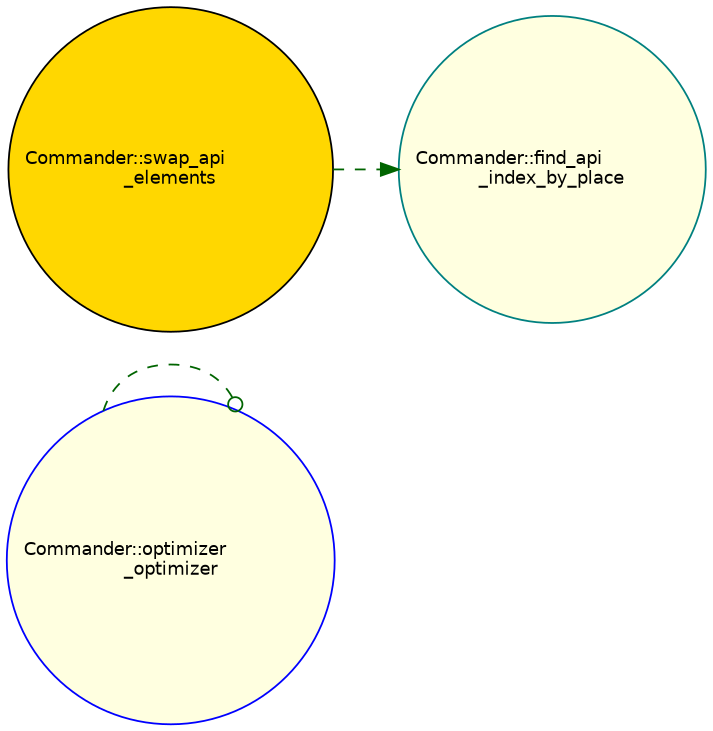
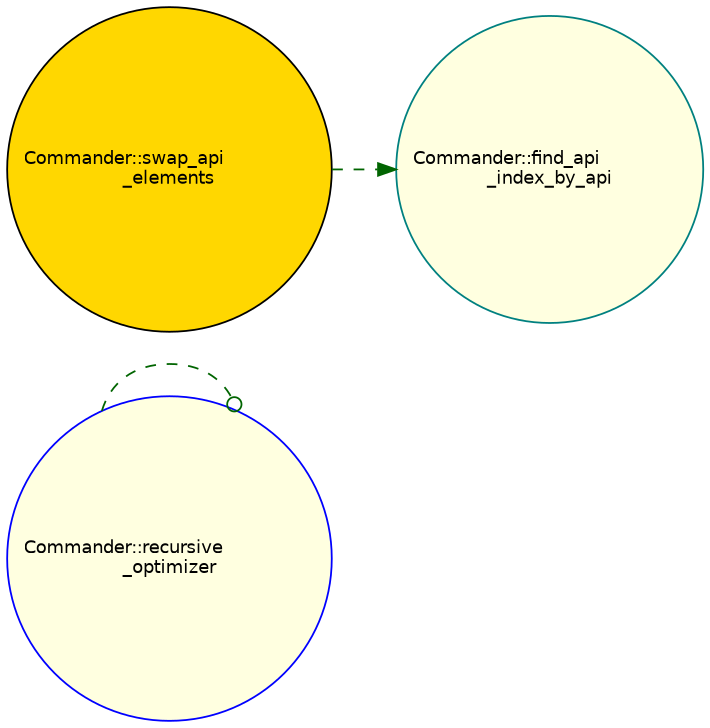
(552, 169) -> (550, 169)
(171, 560) -> (169, 559)
